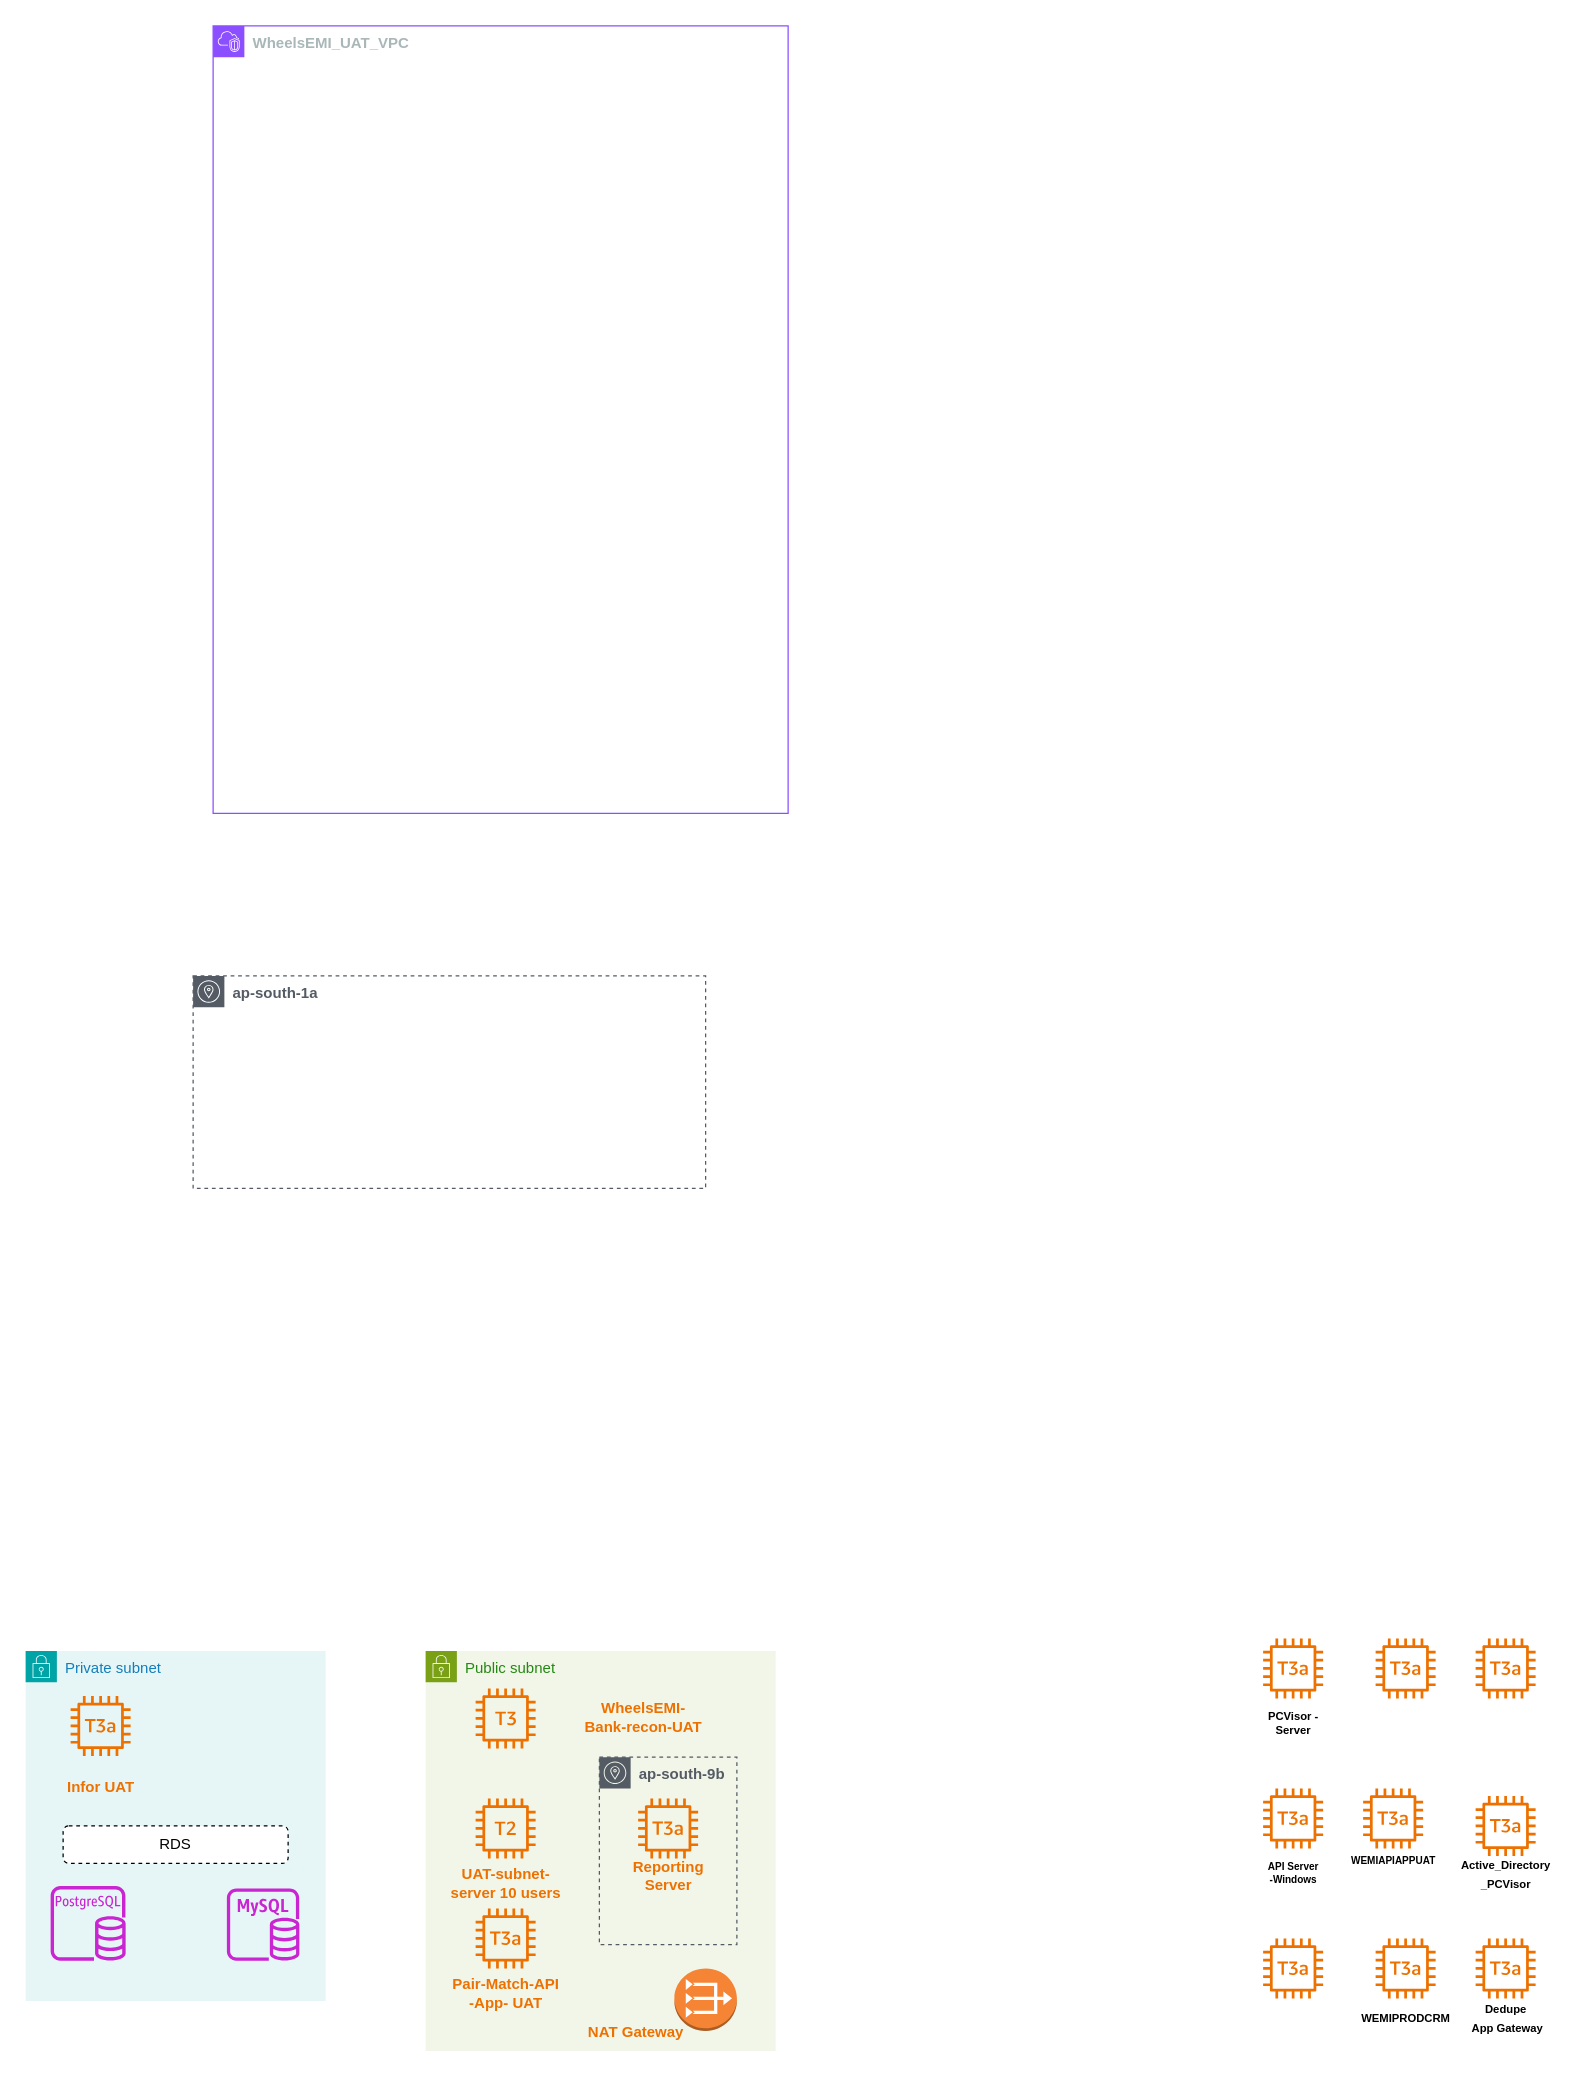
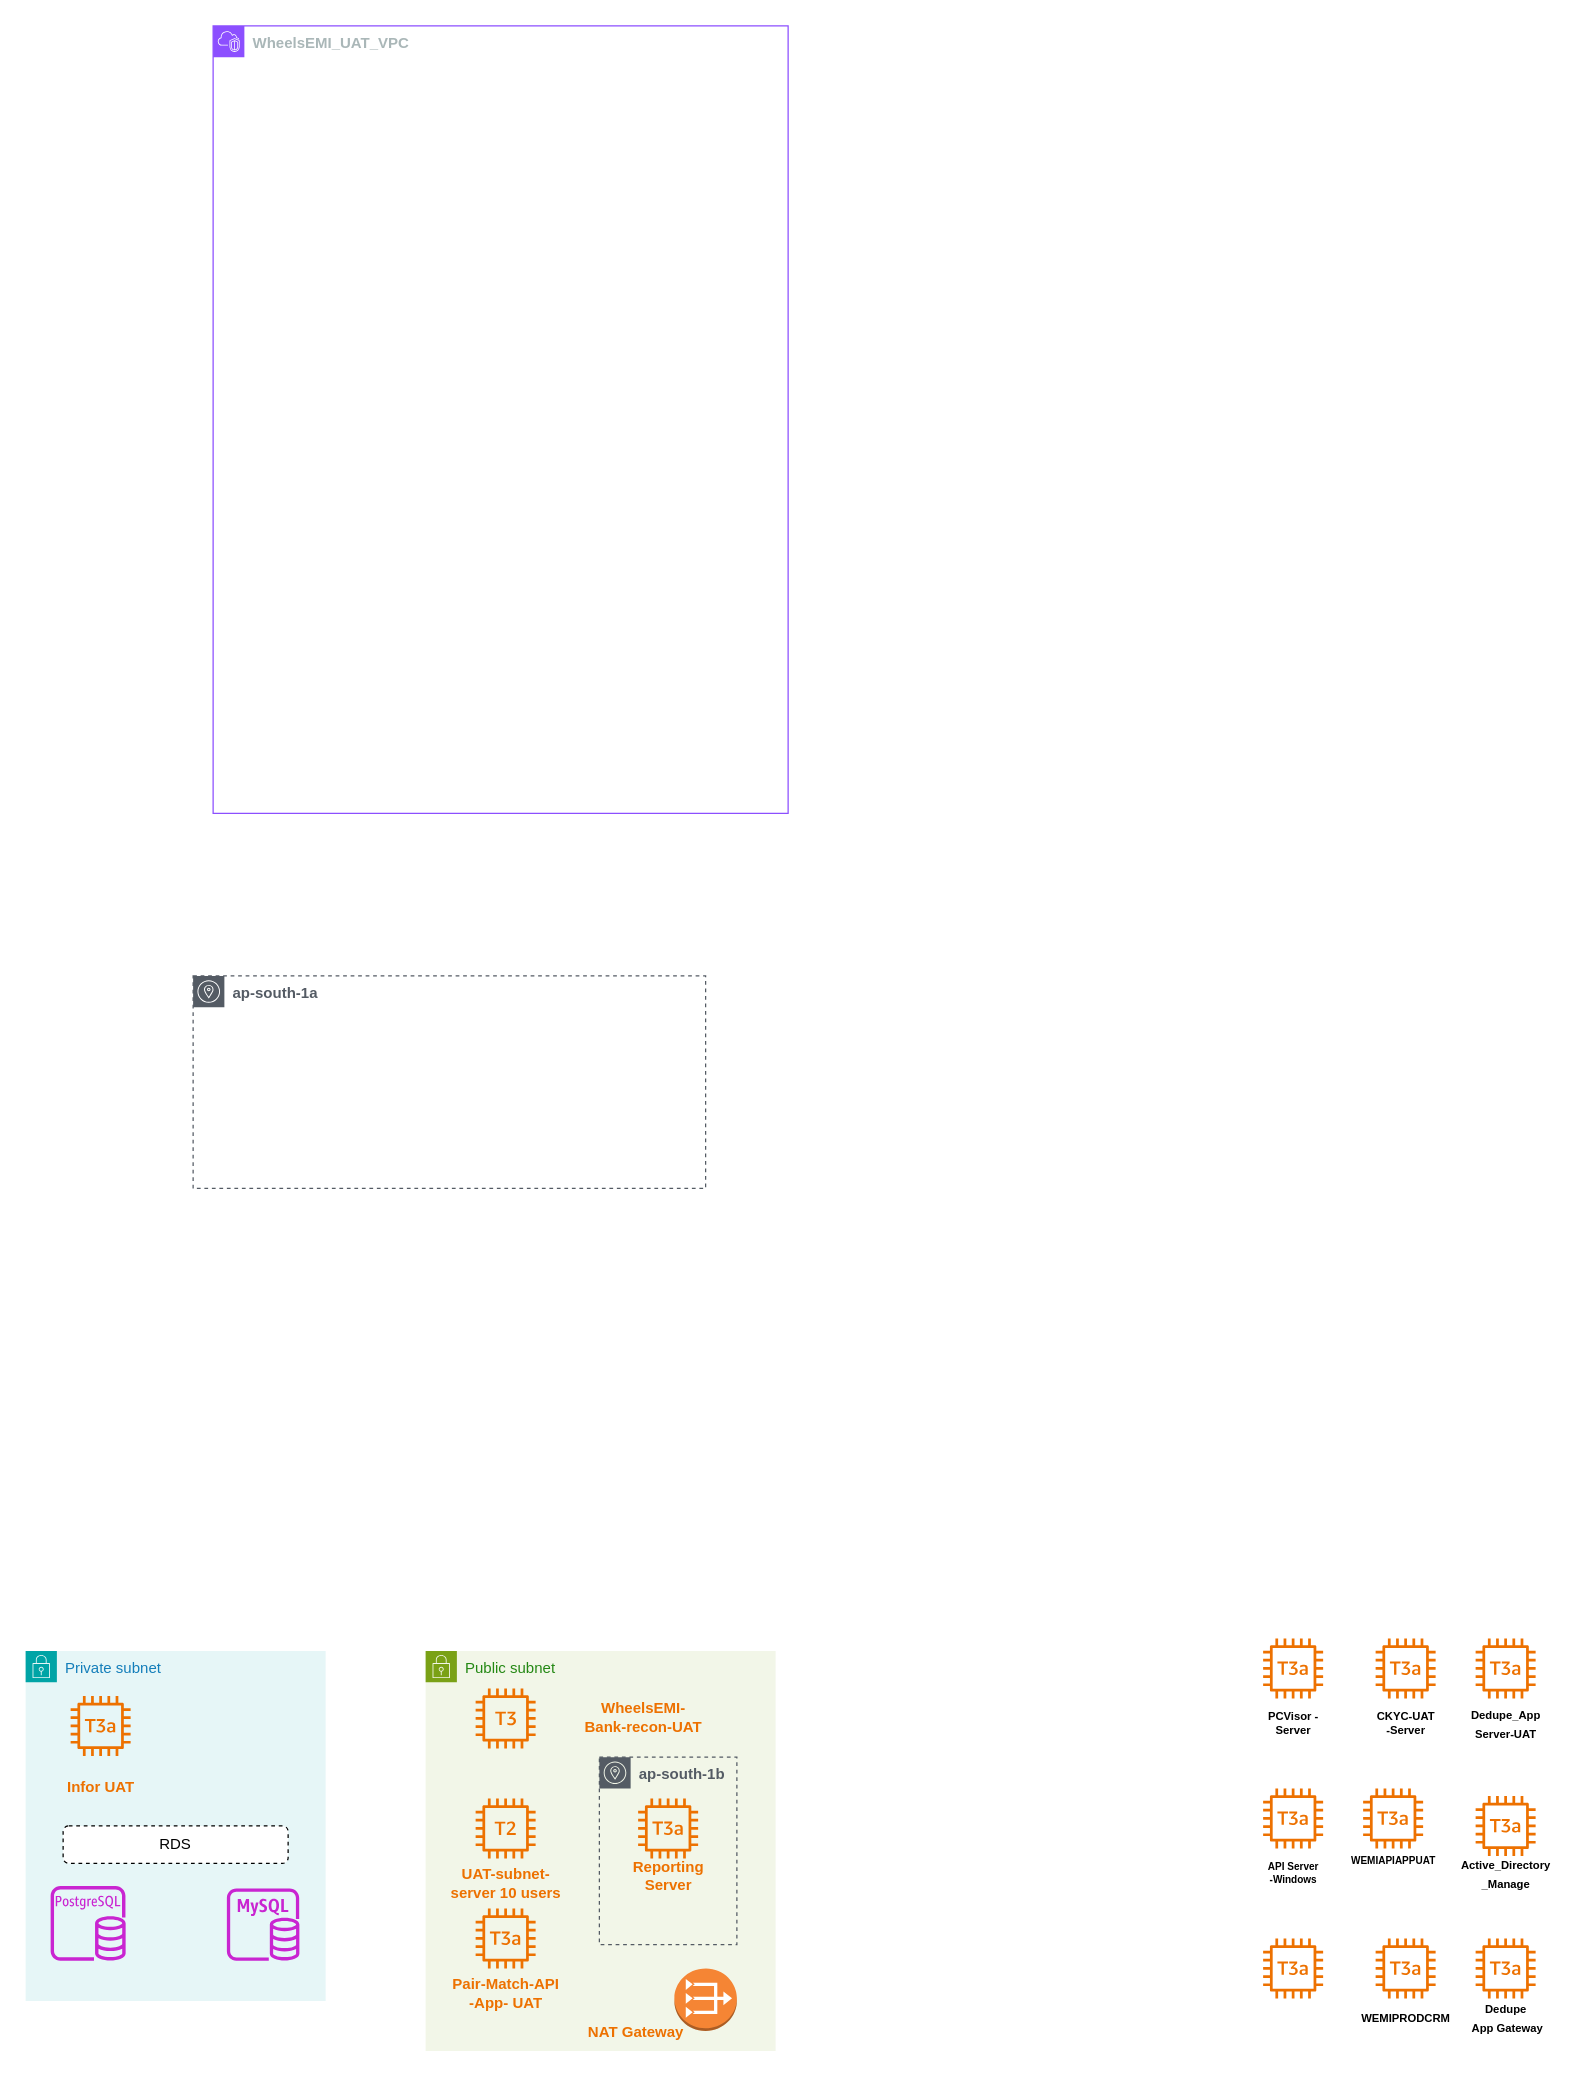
none -> (1406, 1723)
none -> (1506, 1723)
(686, 1775) -> (686, 1775)
(1506, 1873) -> (1506, 1873)
